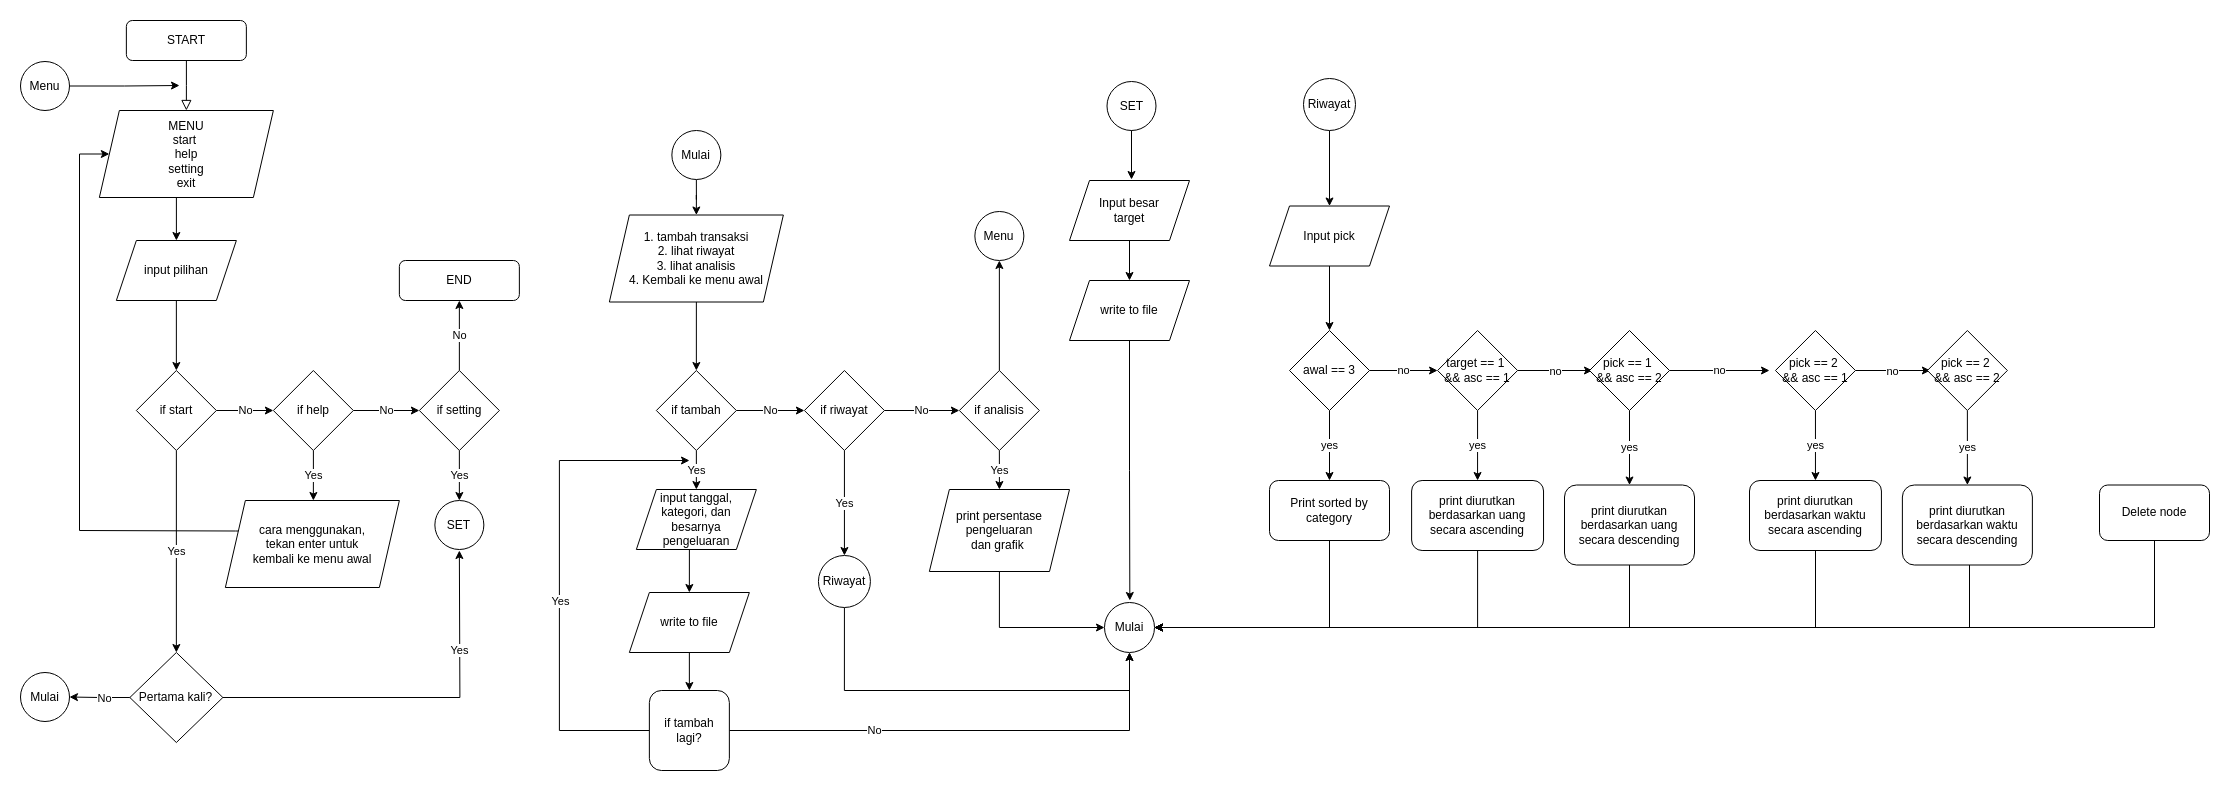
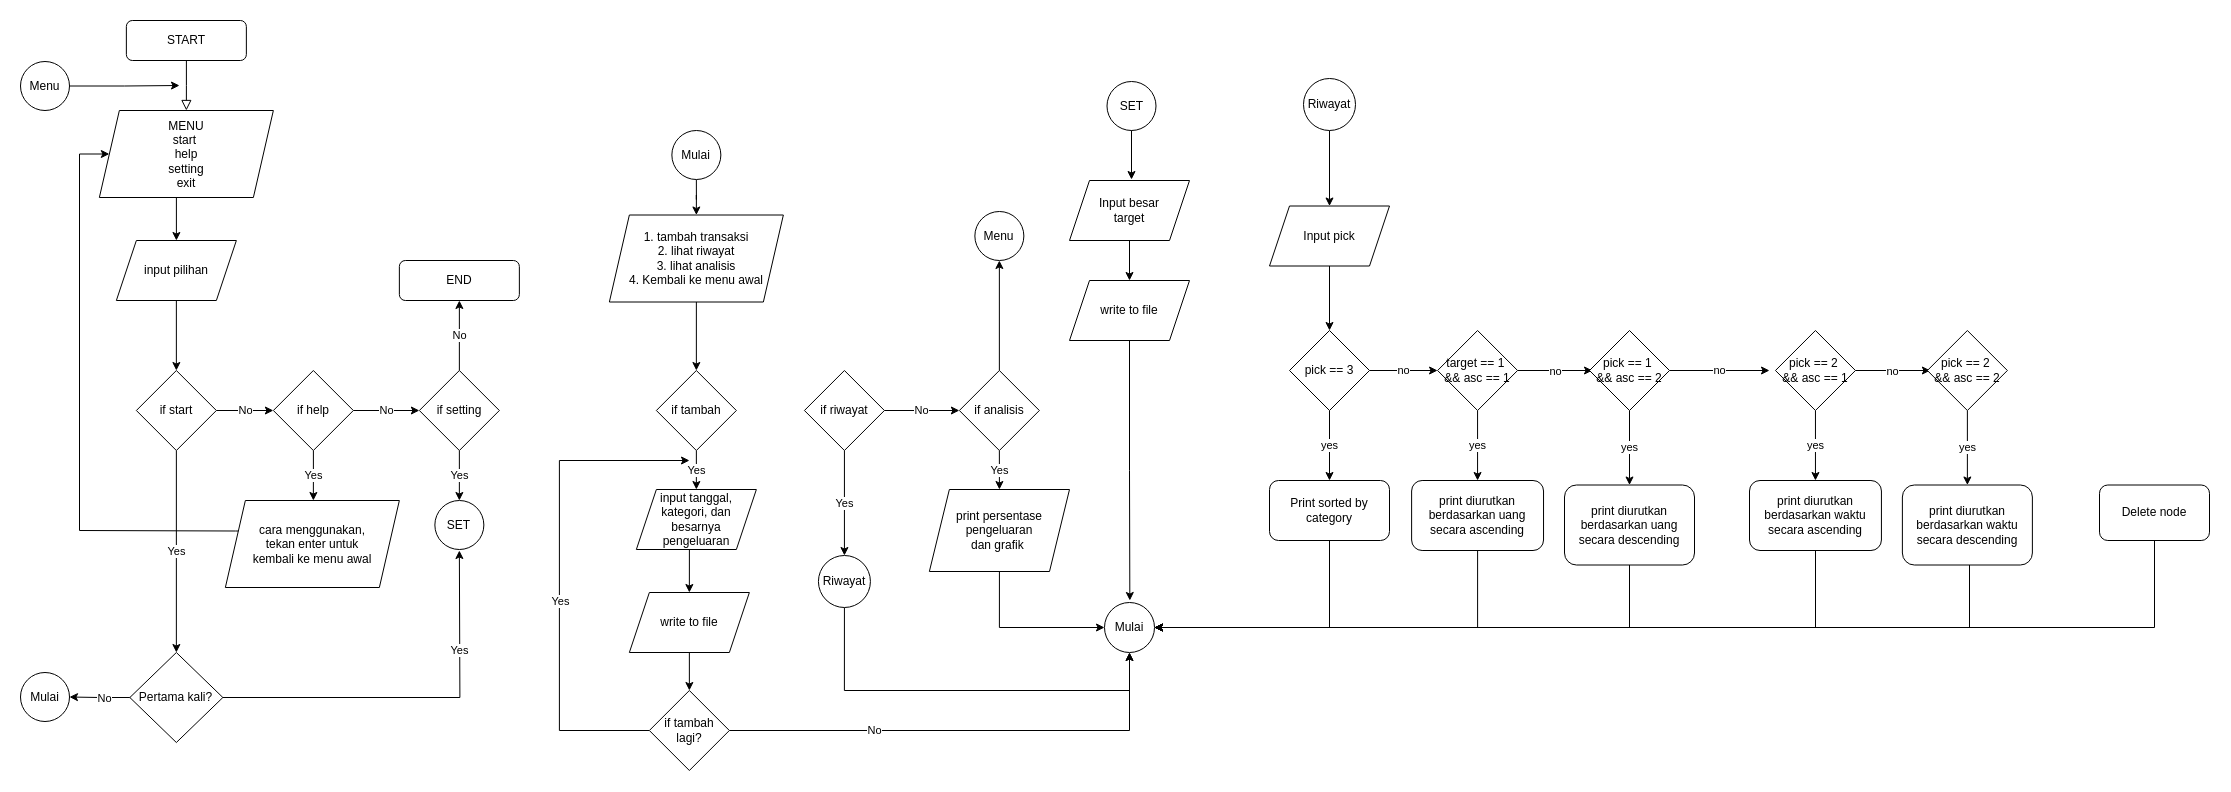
(1330, 371) -> (1330, 371)
(767, 411) -> none
(689, 731) -> (689, 731)
